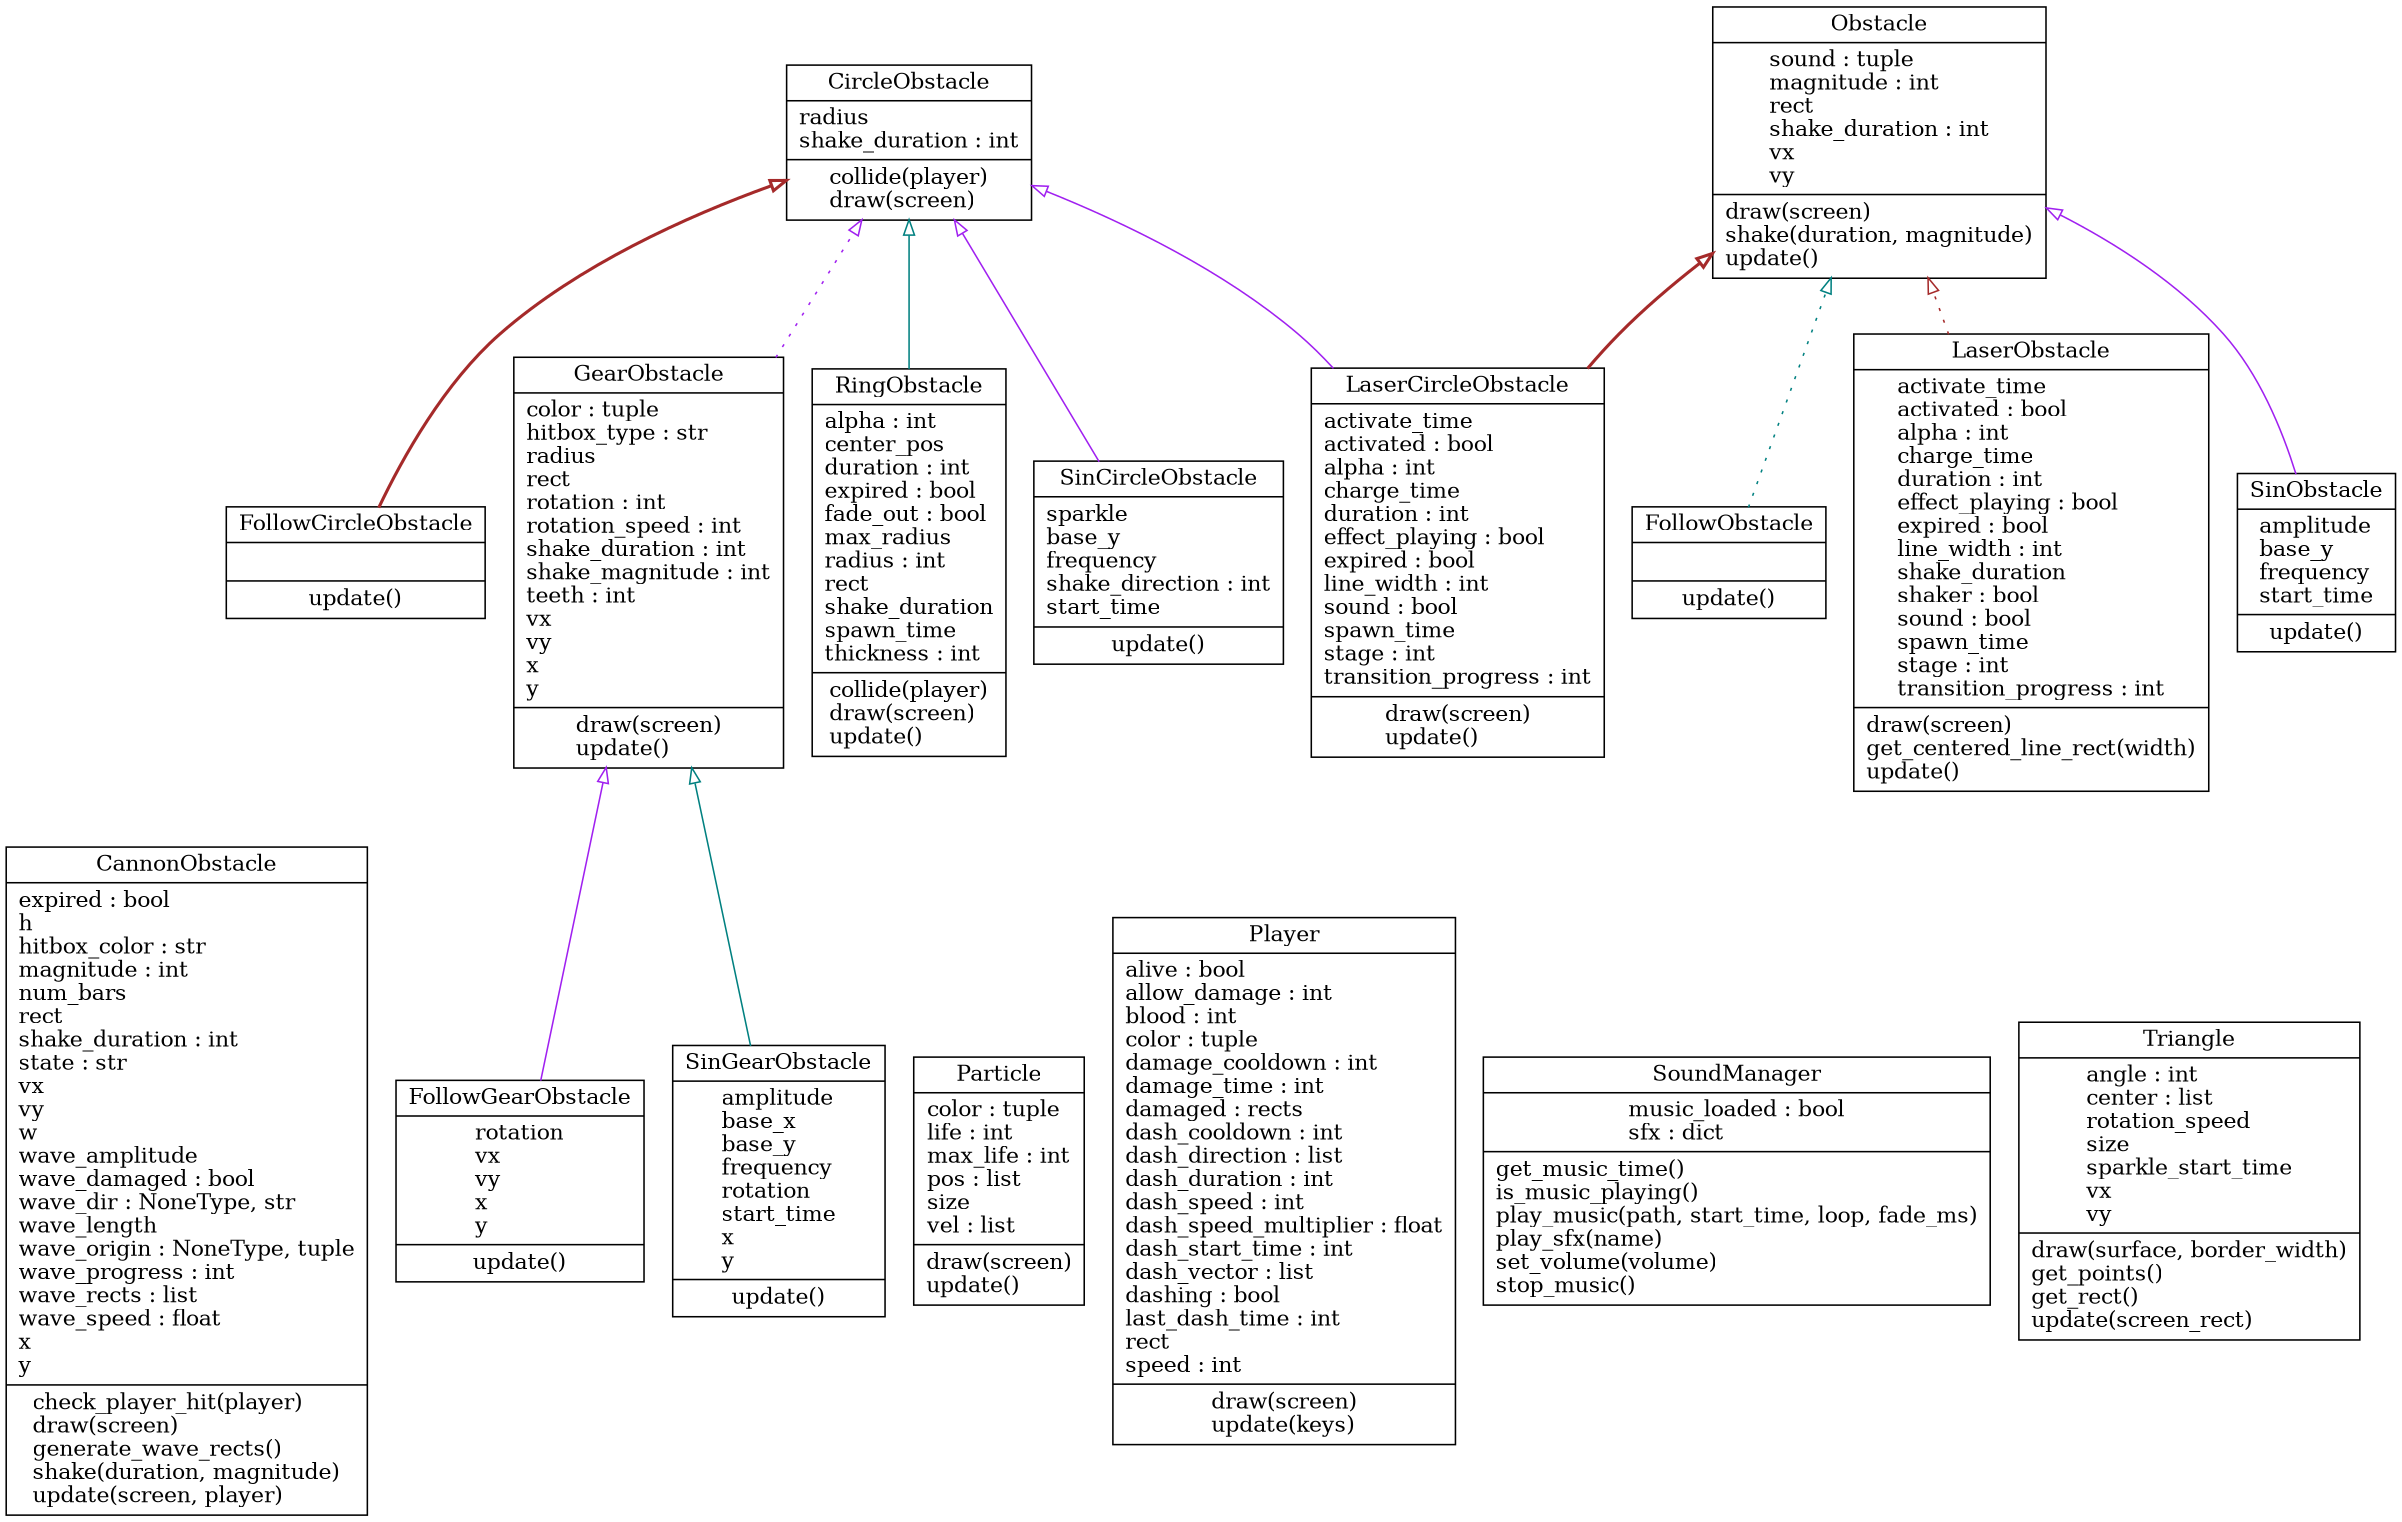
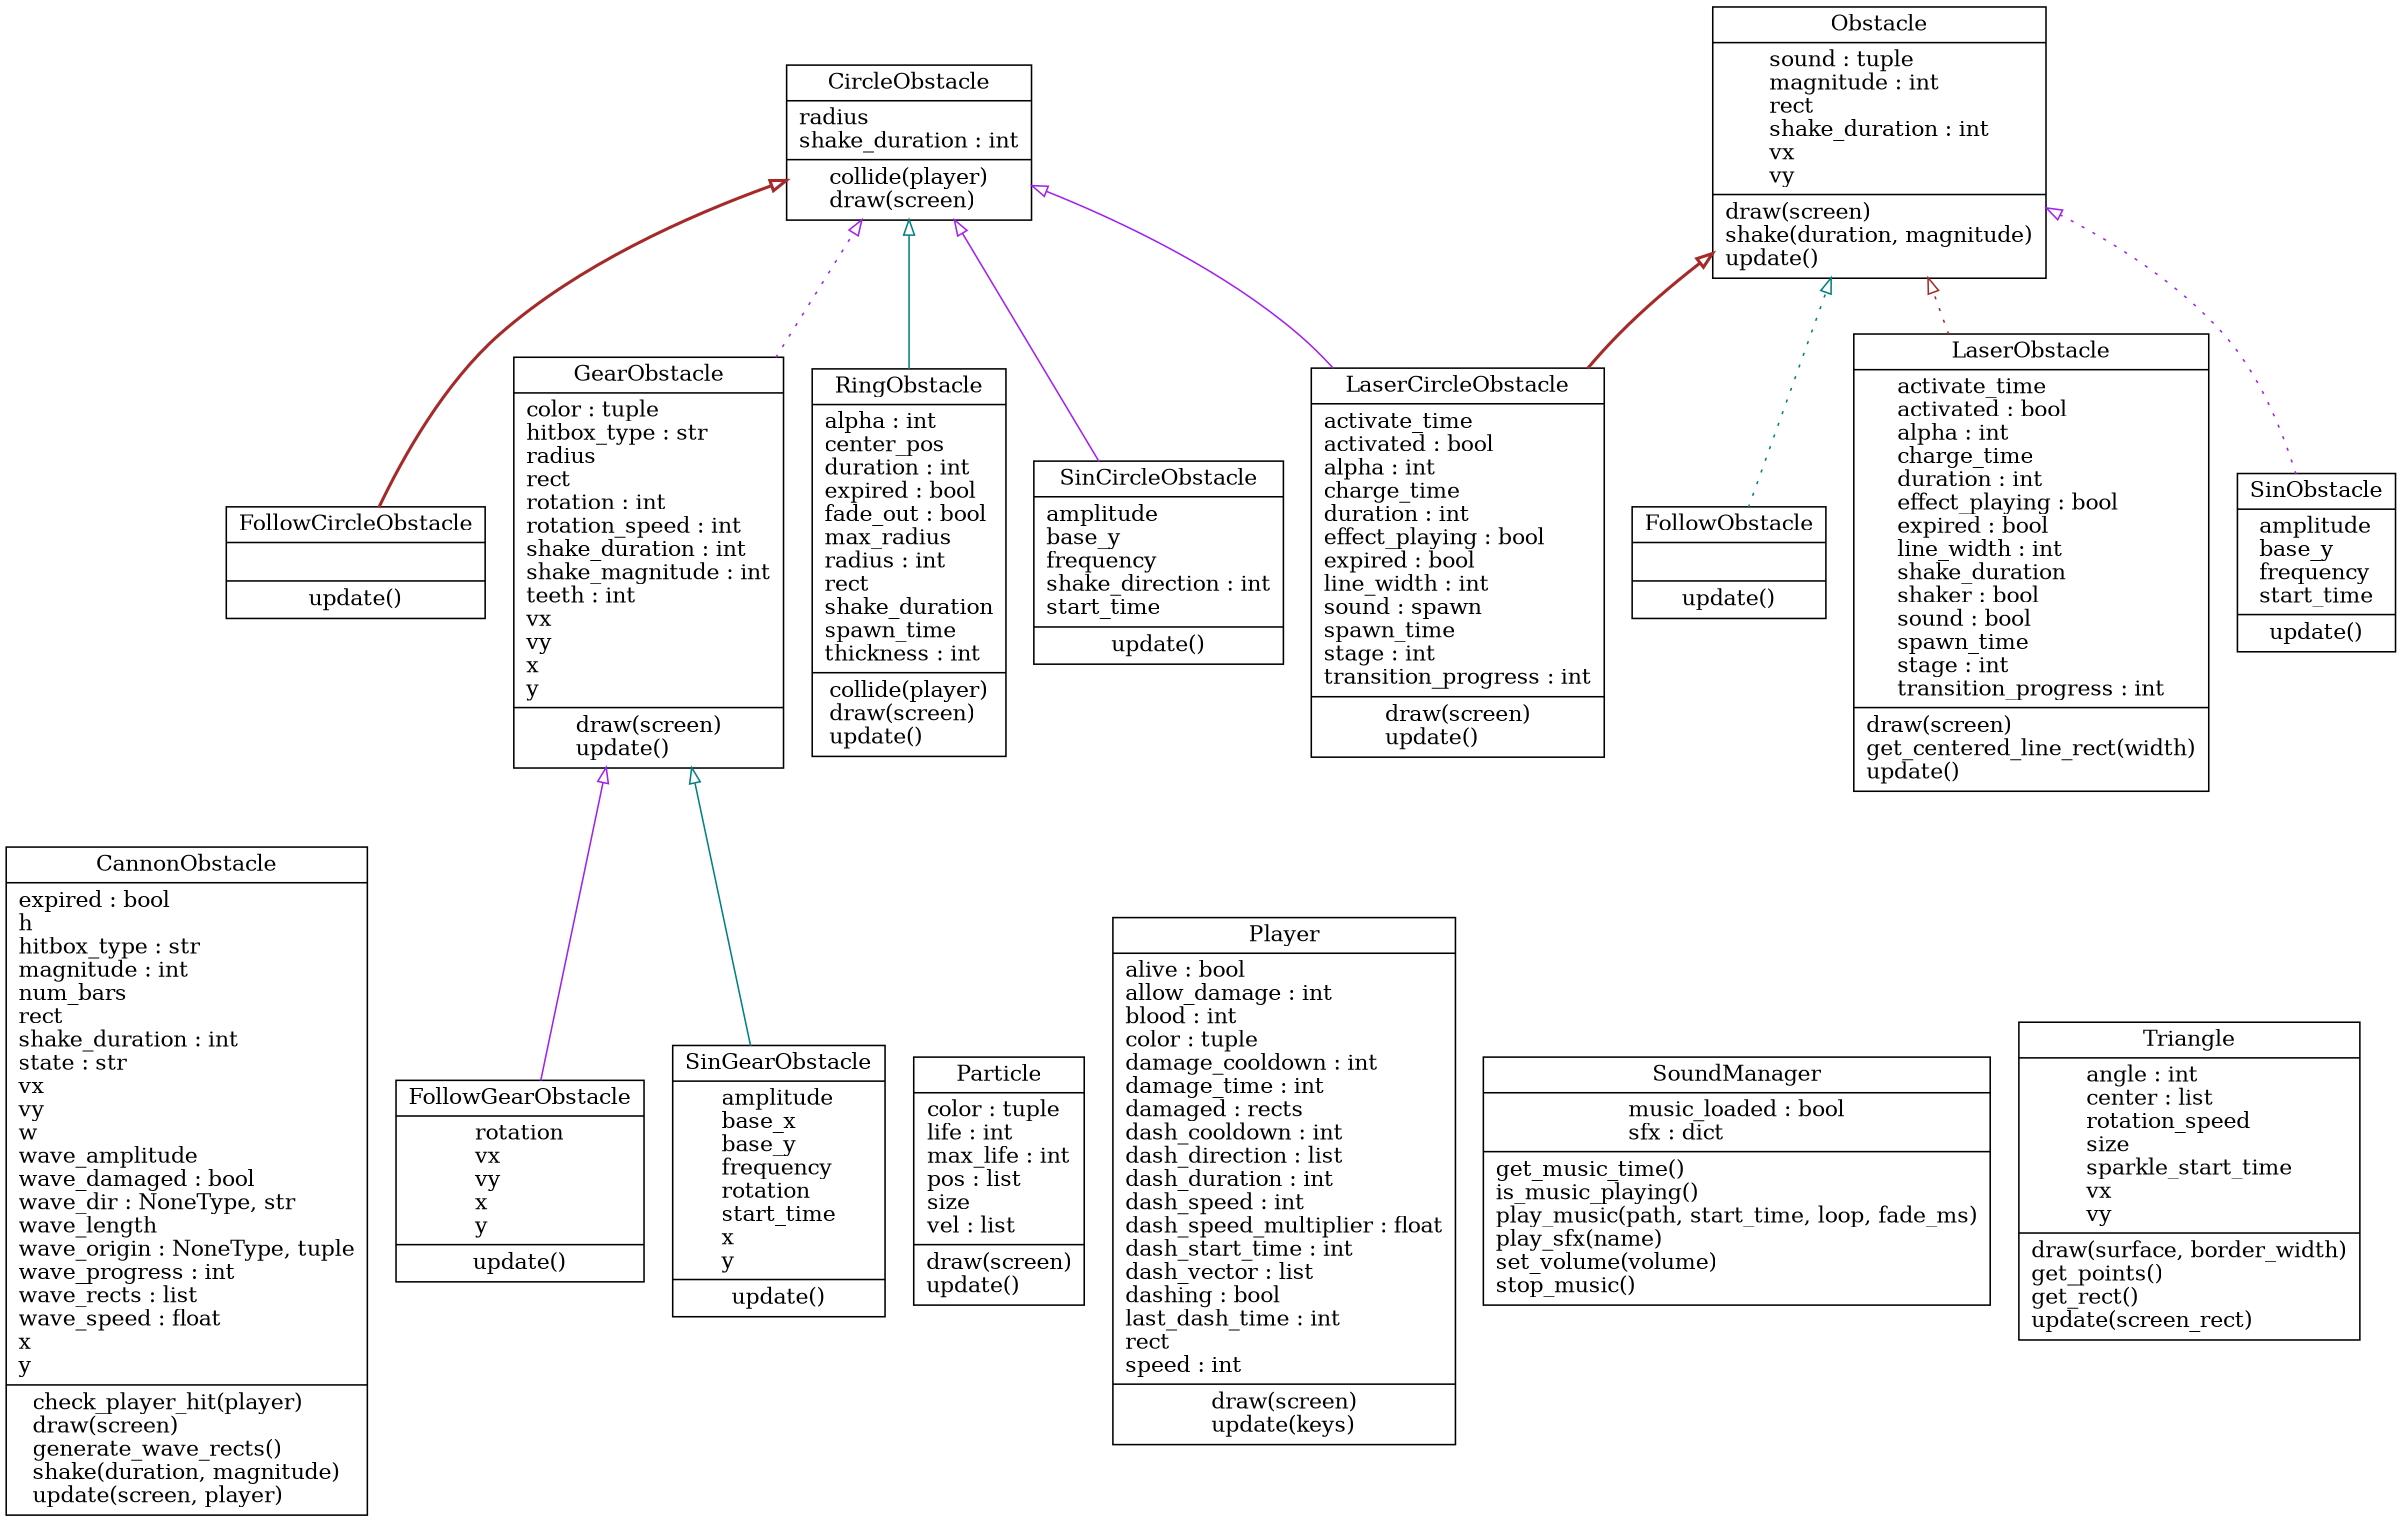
(2208, 318) -> (2208, 318)
(1087, 515) -> (1103, 515)
(1391, 608) -> (1404, 608)
(112, 947) -> (110, 947)
